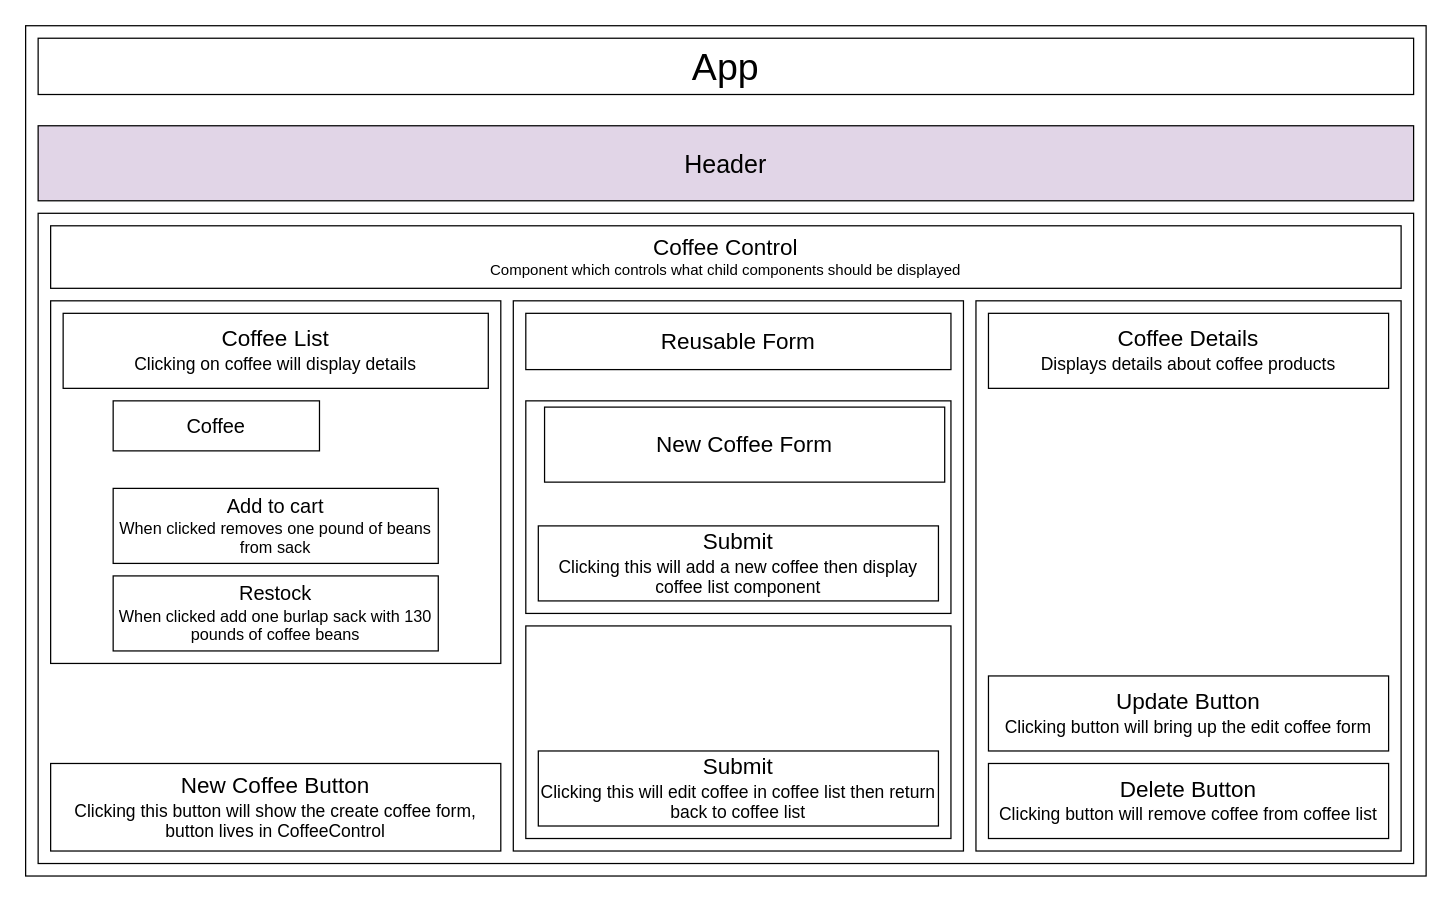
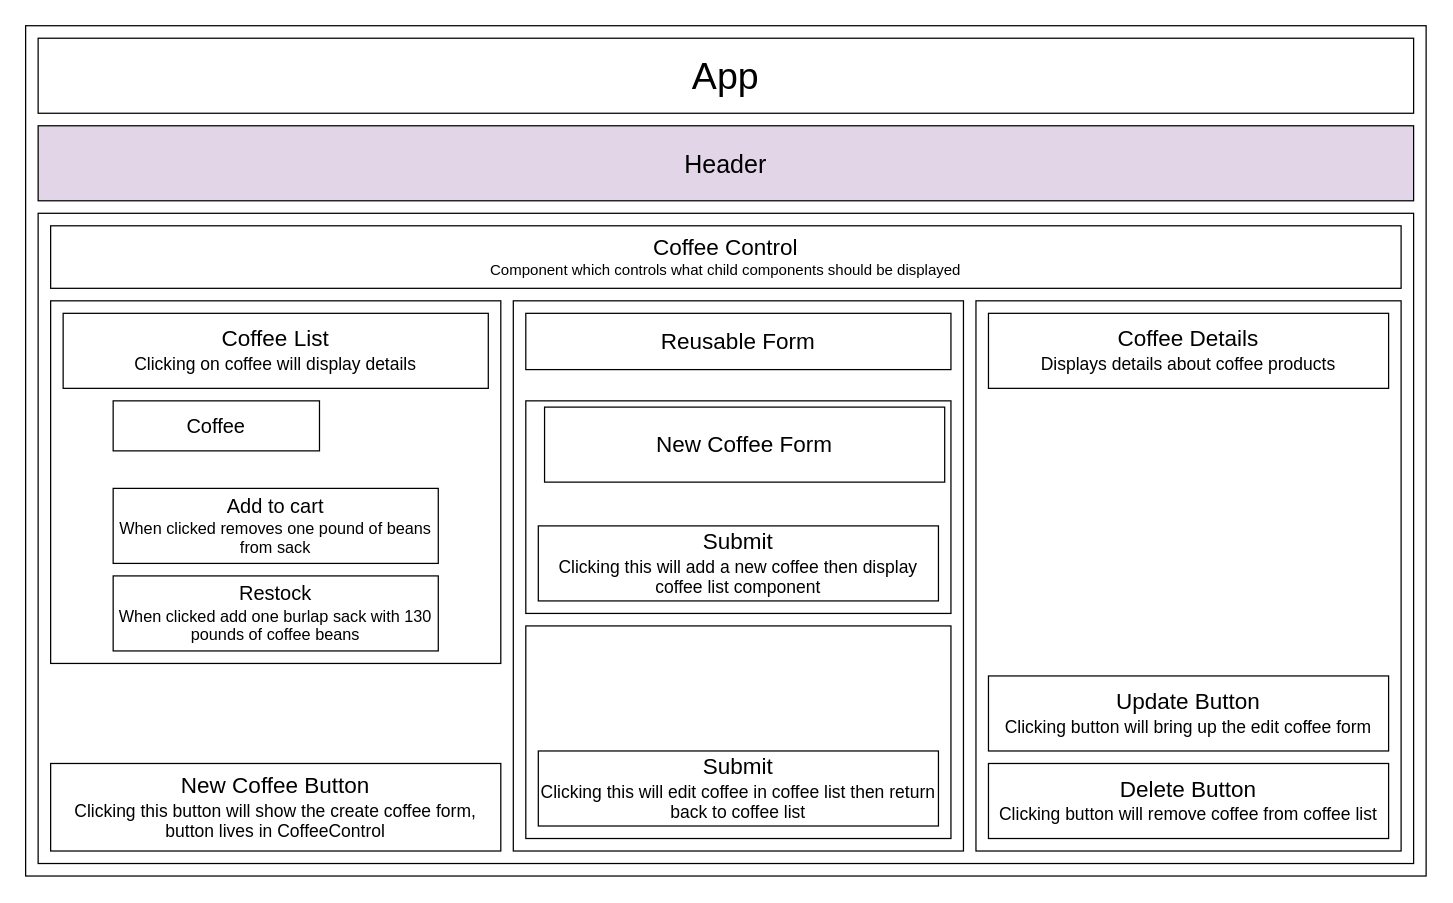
(726, 66) -> (726, 76)
